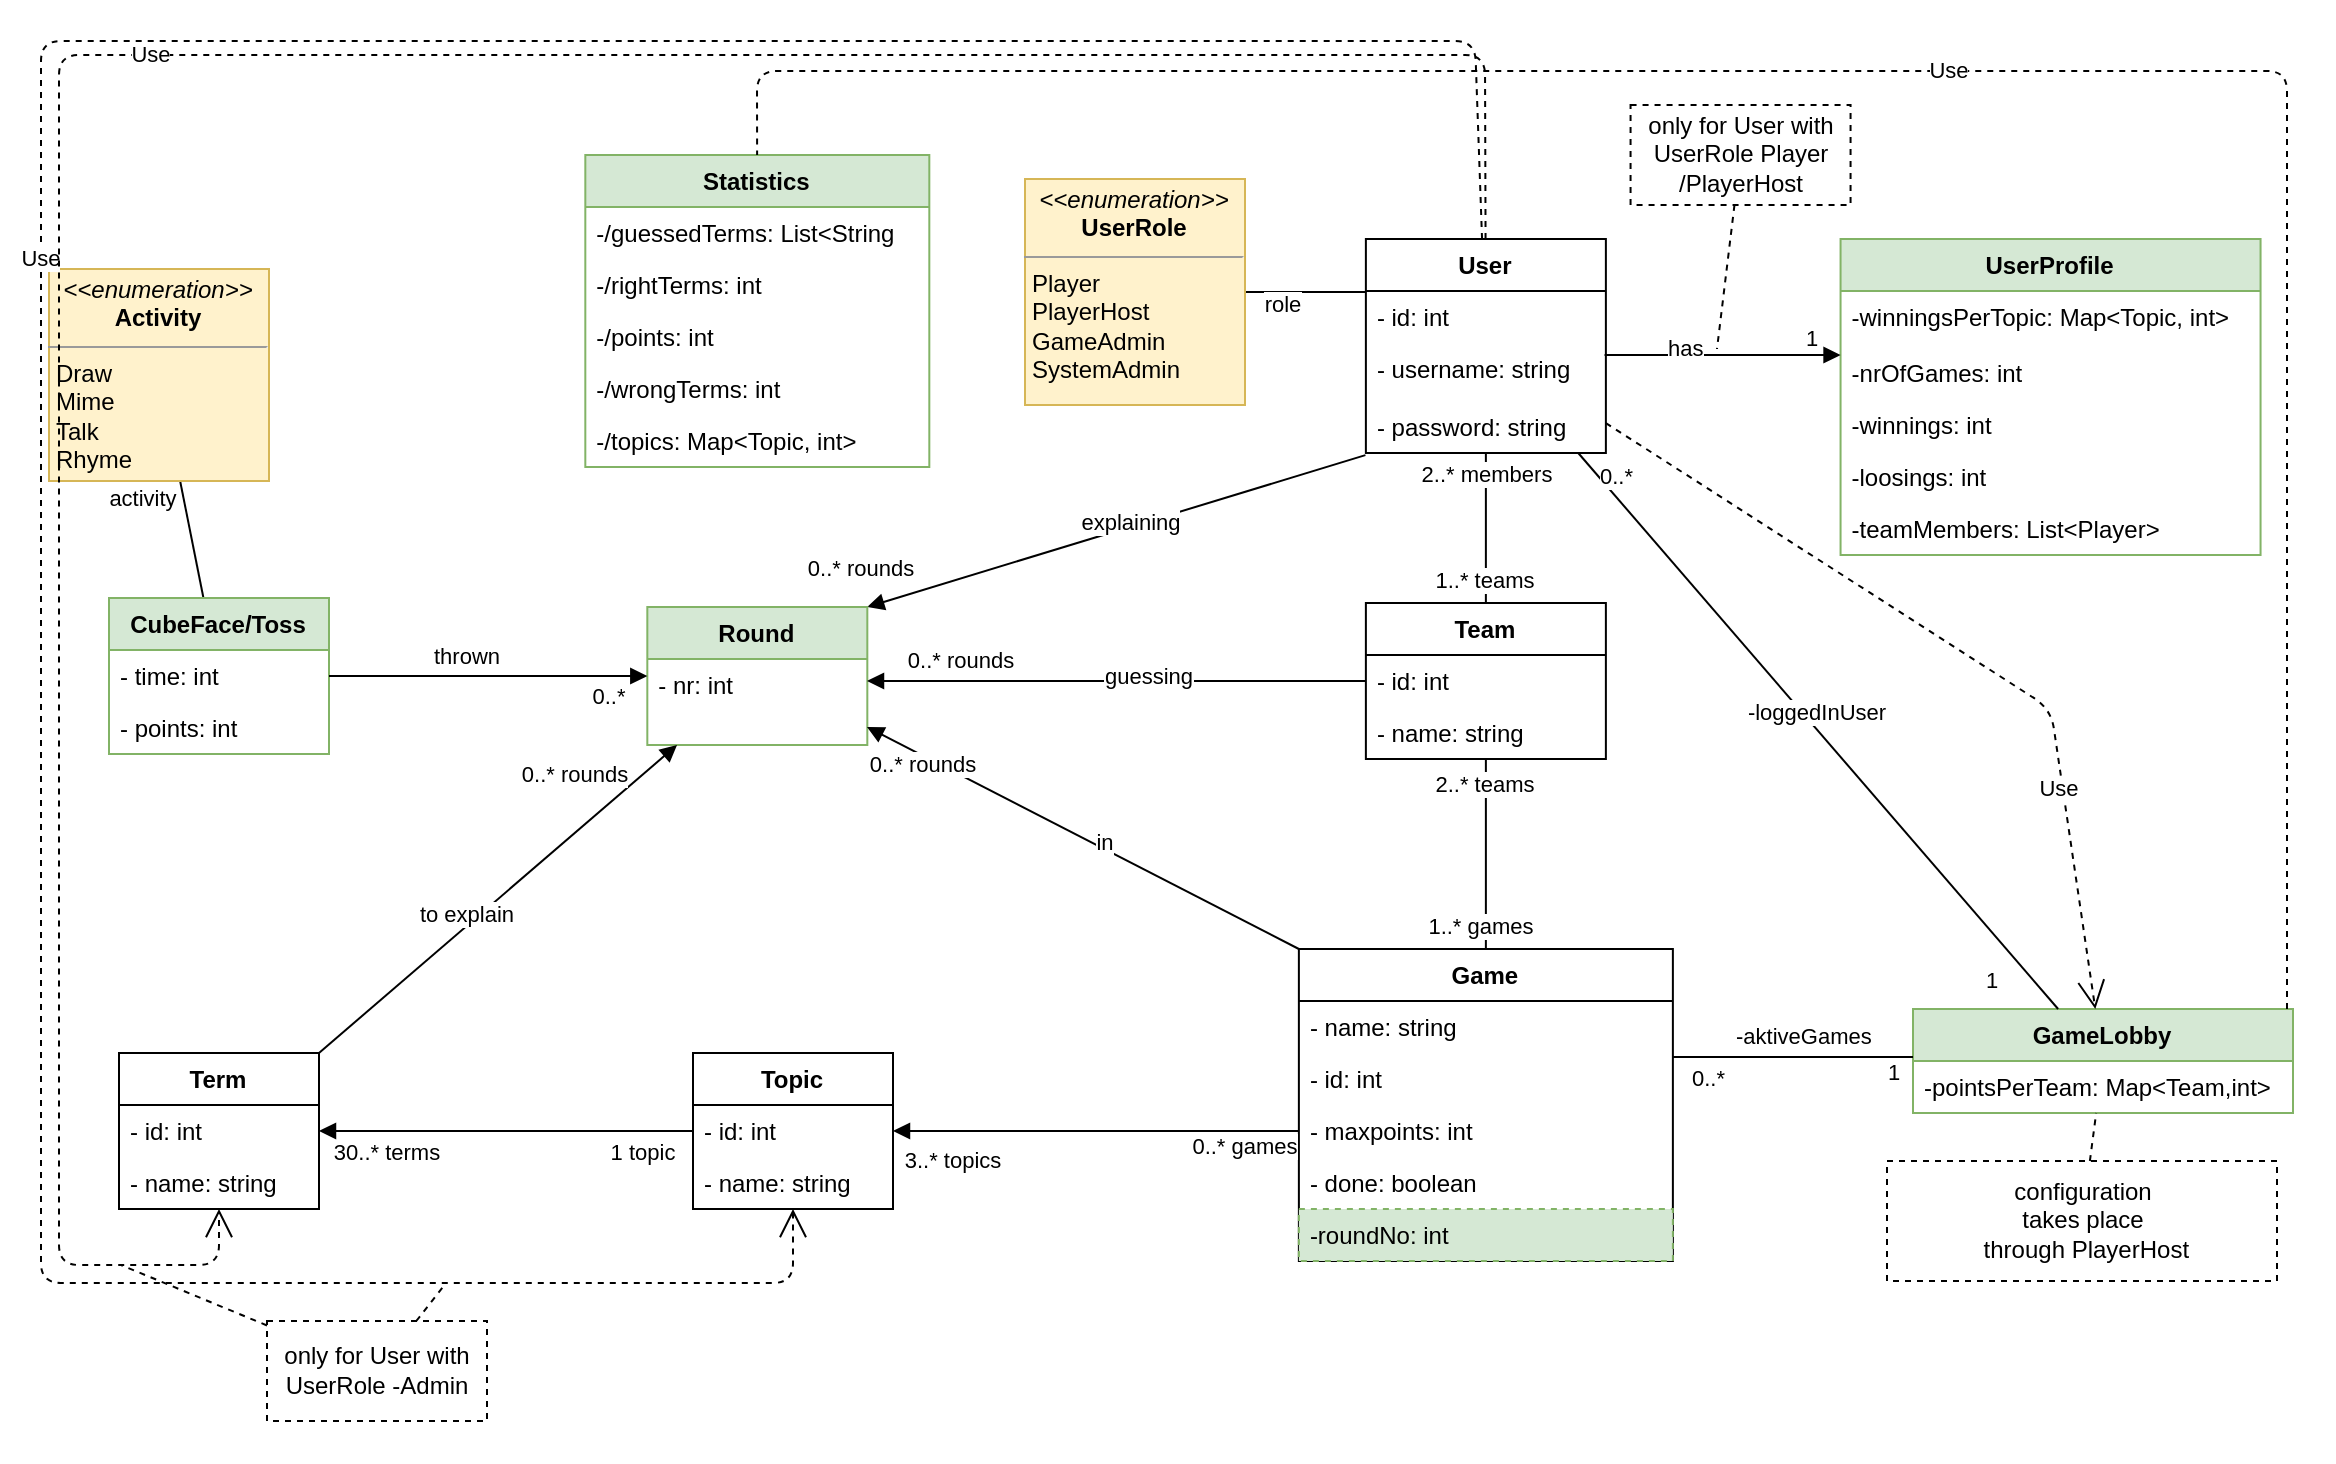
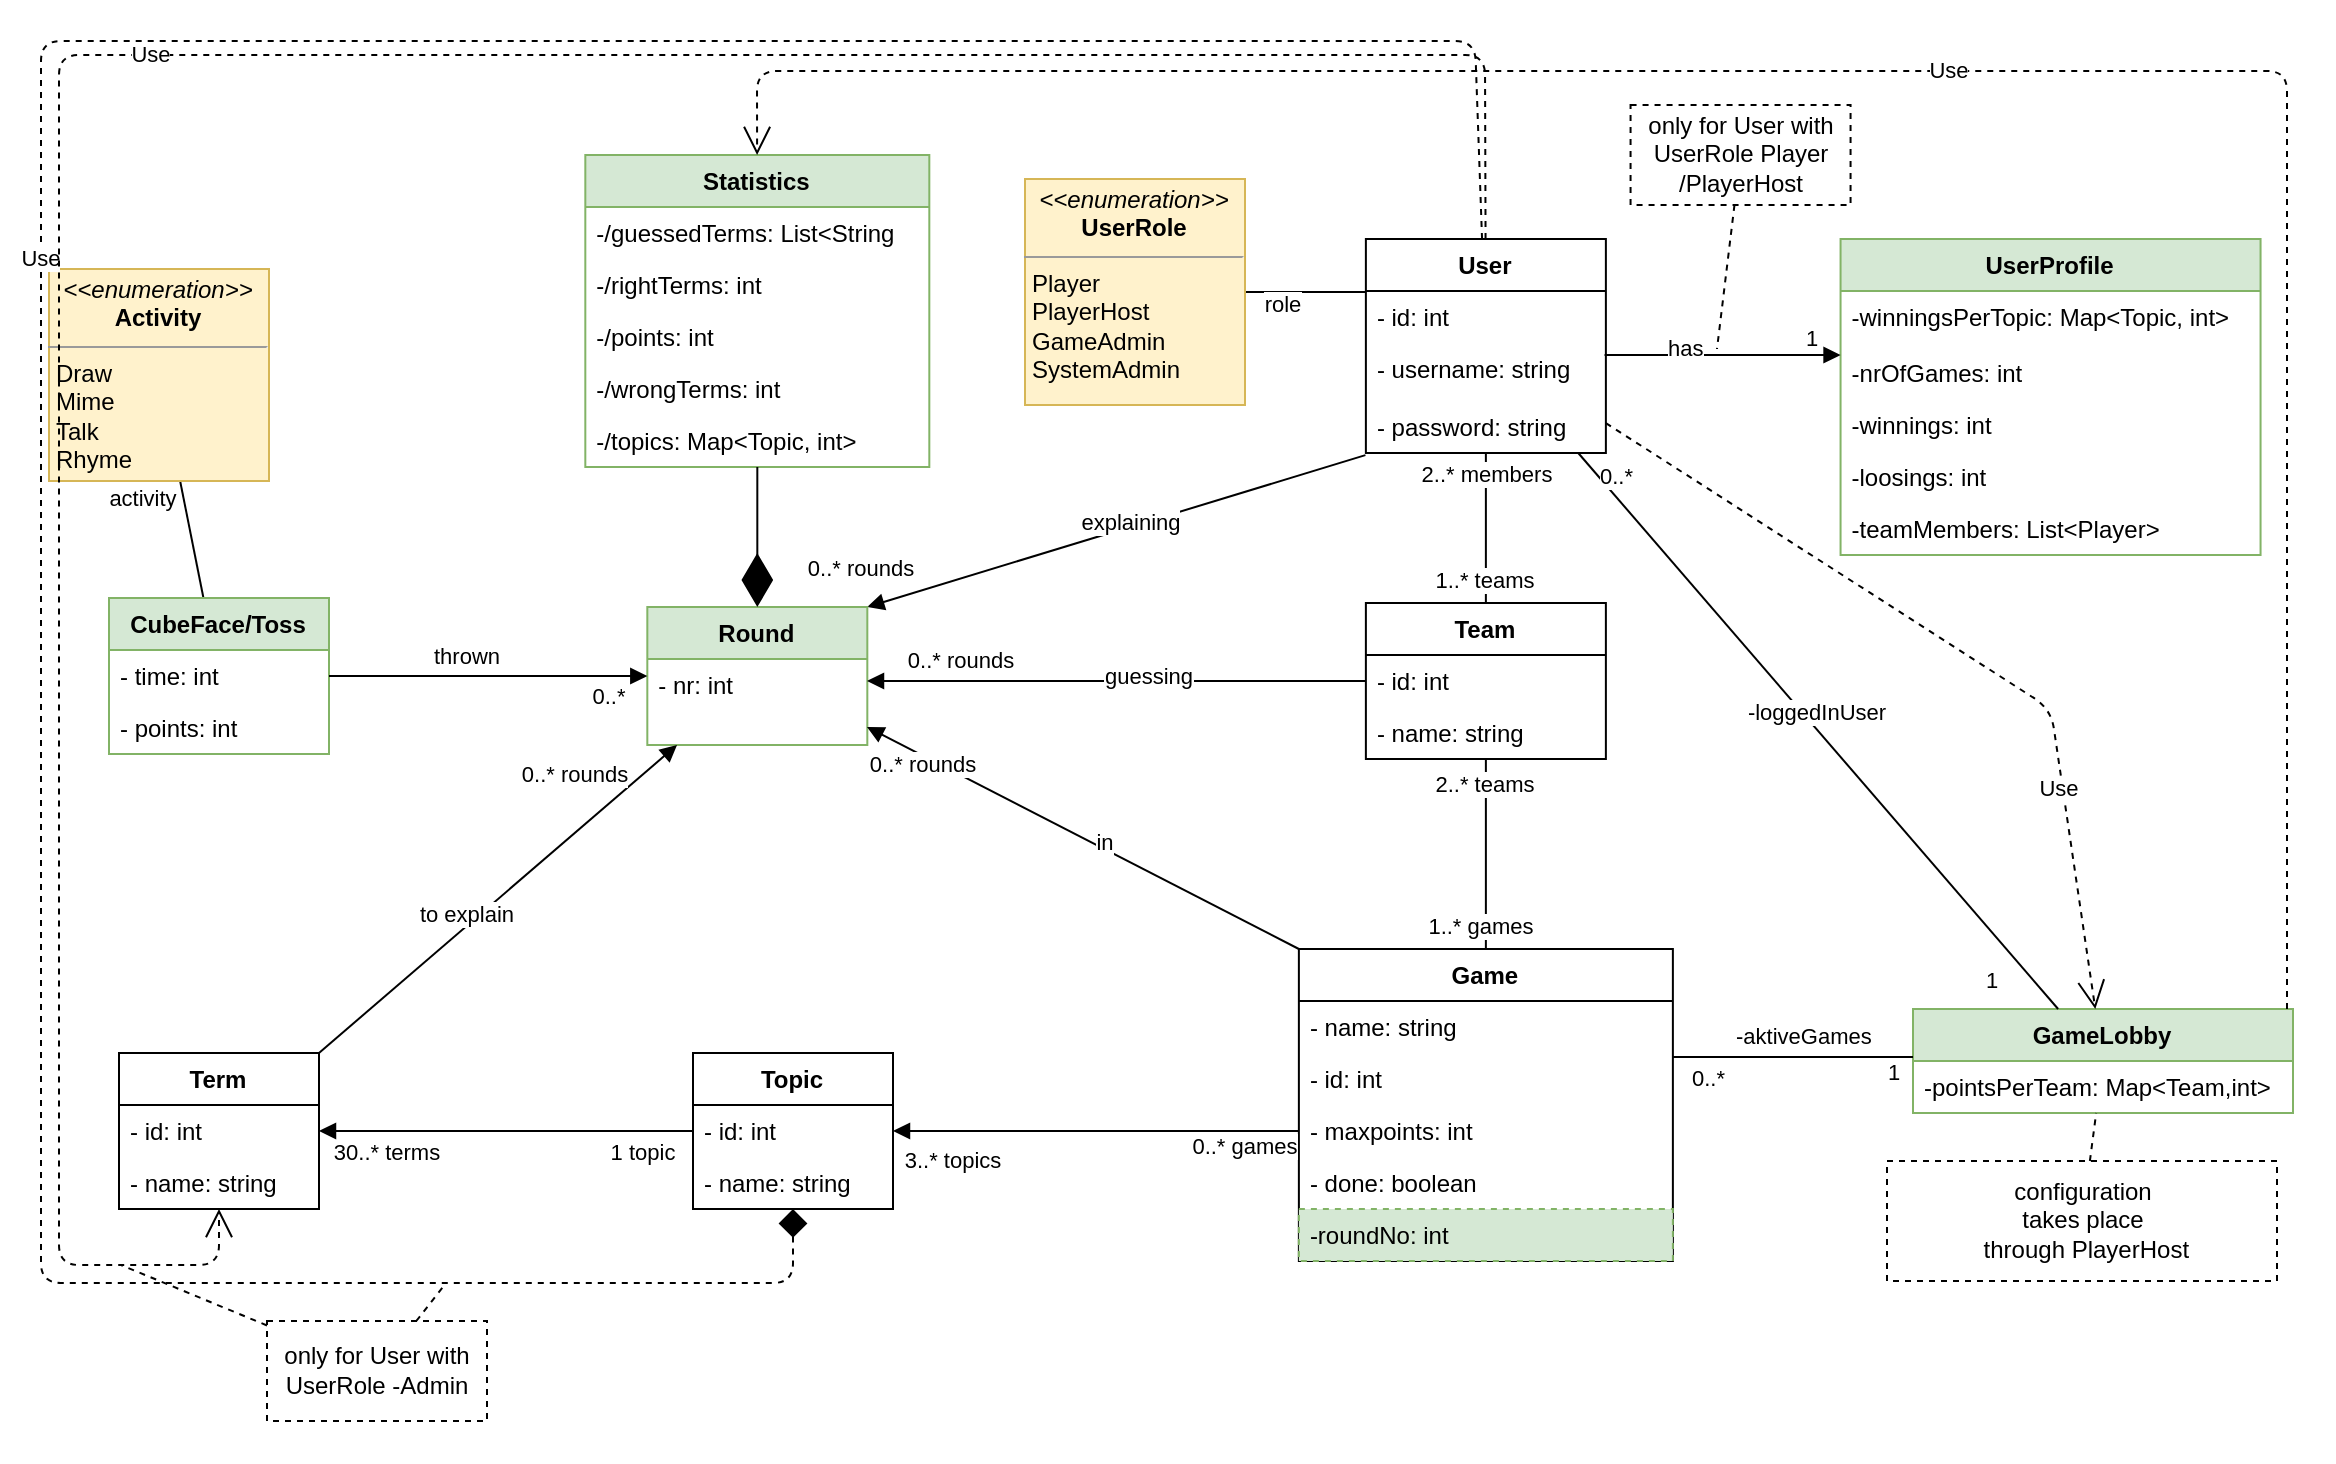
(757, 149) -> (757, 147)
none -> (757, 513)
(793, 1226) -> (793, 1237)
